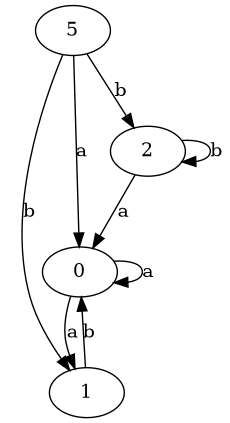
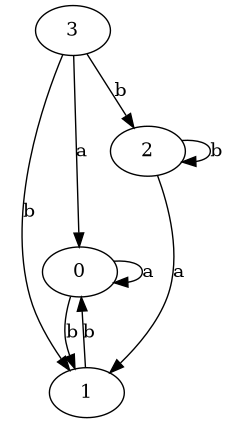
(73, 31) -> (73, 31)
(118, 205) -> (172, 276)
(73, 332) -> (73, 332)
